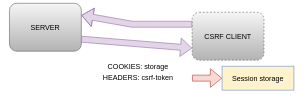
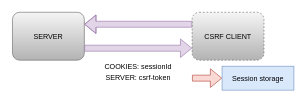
(45, 27) -> (48, 36)
(138, 67) -> (138, 67)
(138, 78) -> (138, 78)
(258, 78) -> (258, 78)
